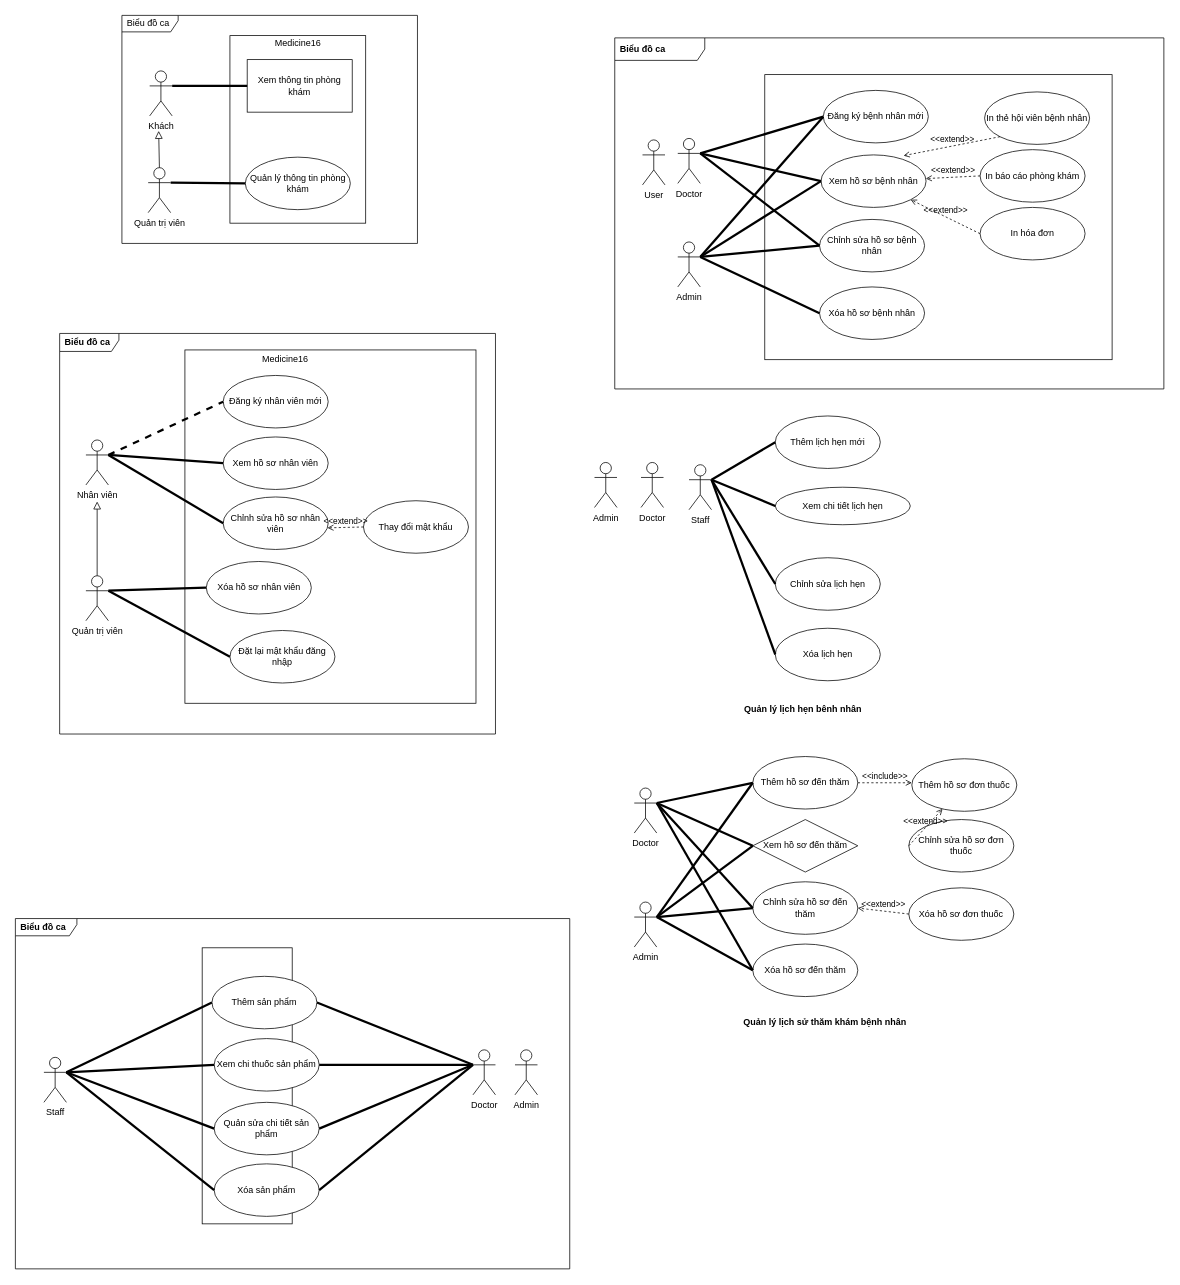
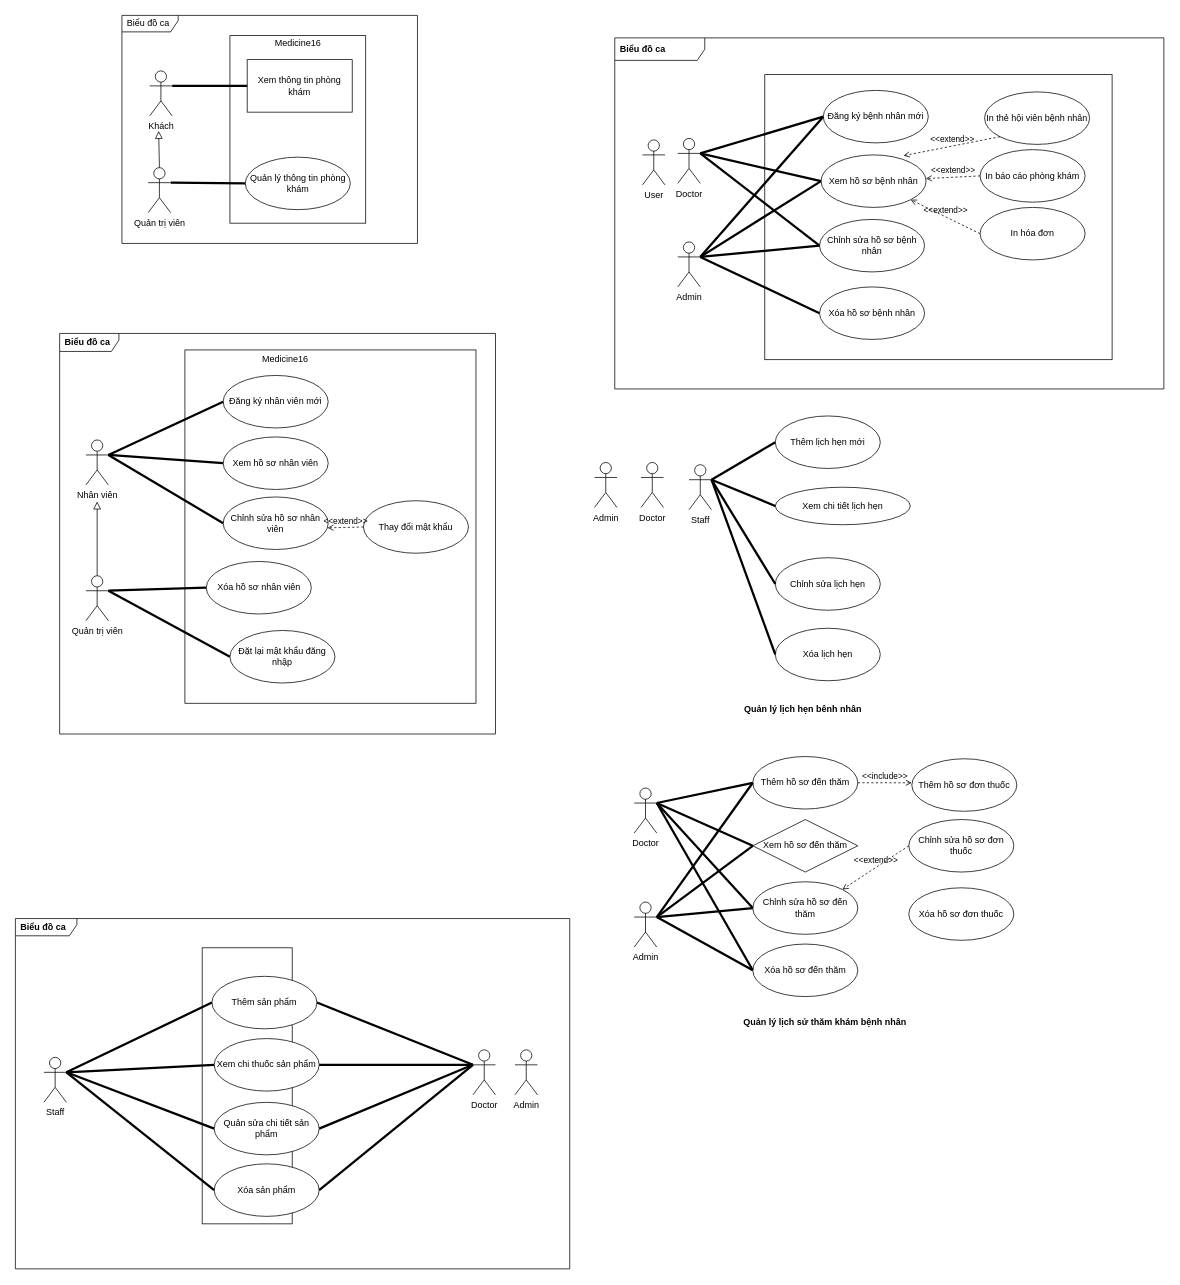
(166, 428) -> (166, 428)
(925, 828) -> (877, 867)
(884, 911) -> none
